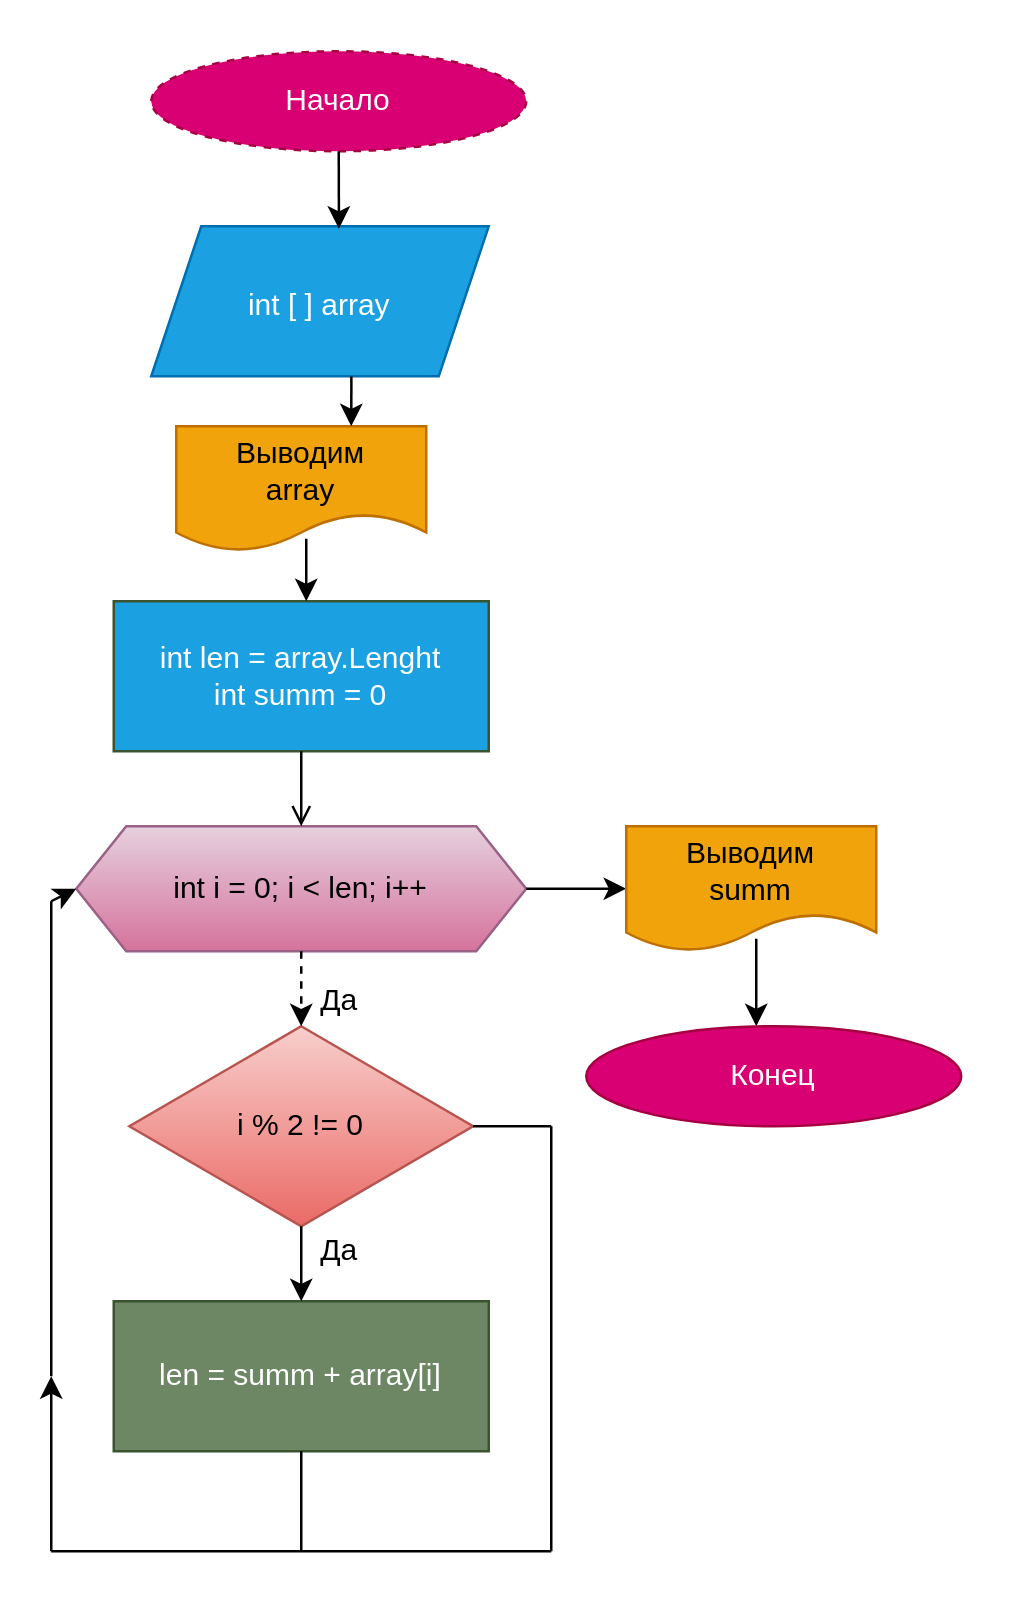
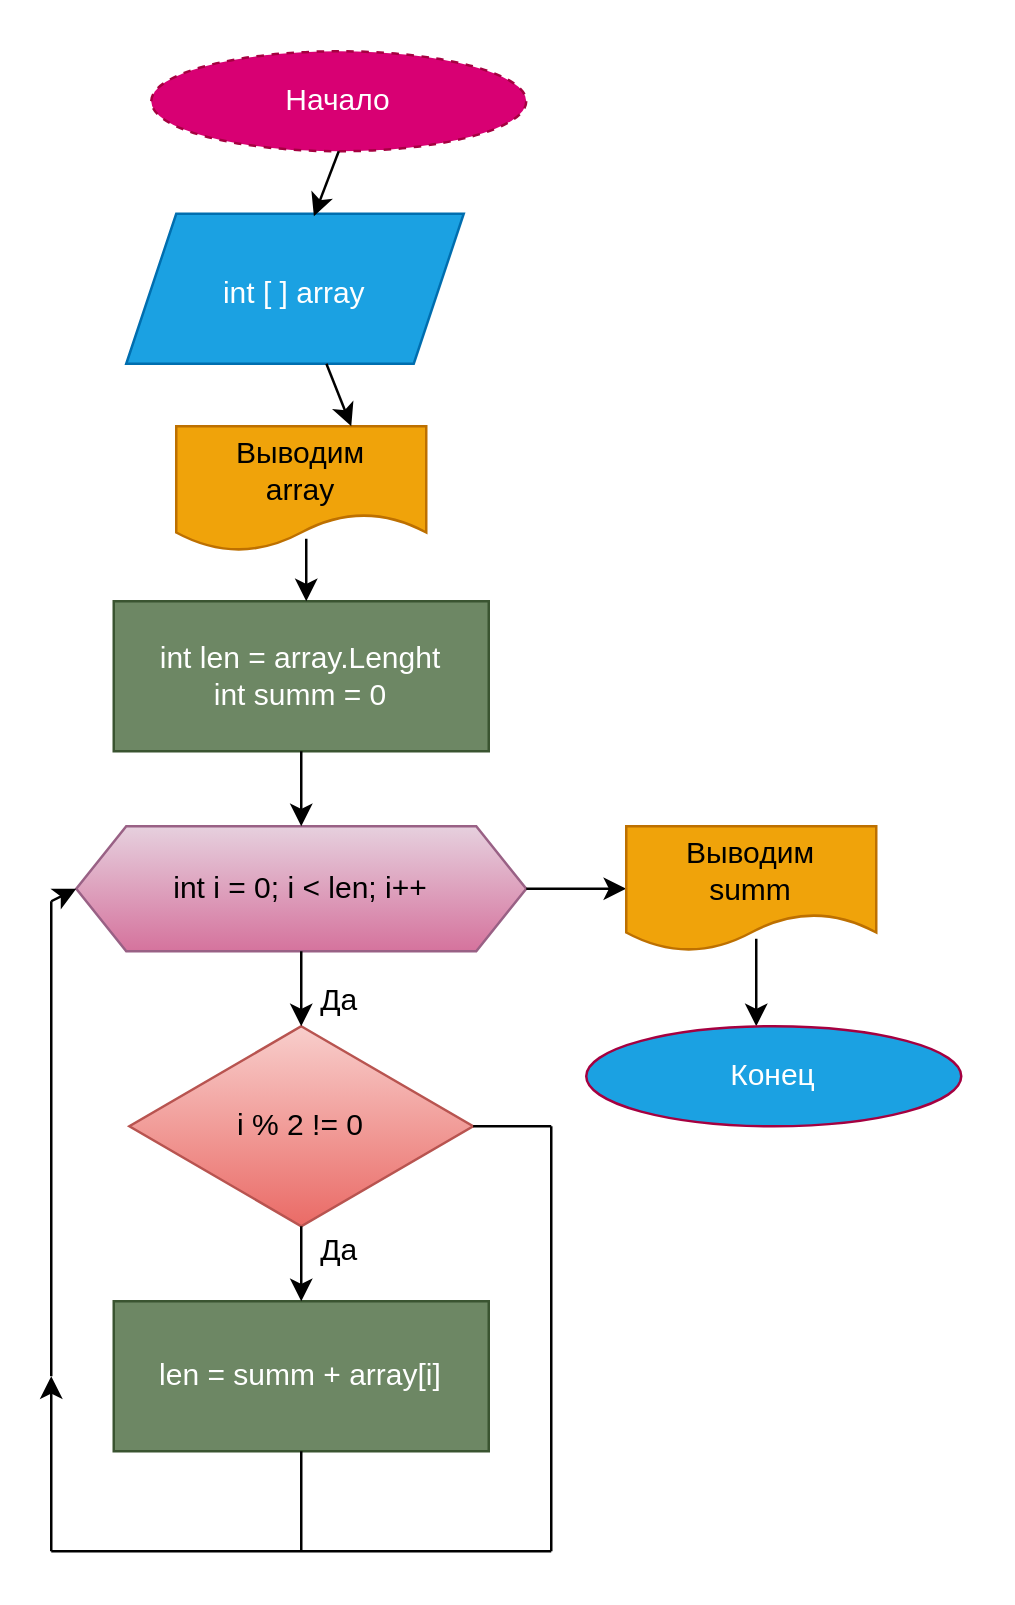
(320, 301) -> (295, 289)
(301, 676) -> (301, 676)
(301, 812) -> (301, 808)
(301, 982) -> (301, 982)
(774, 1076) -> (774, 1076)
